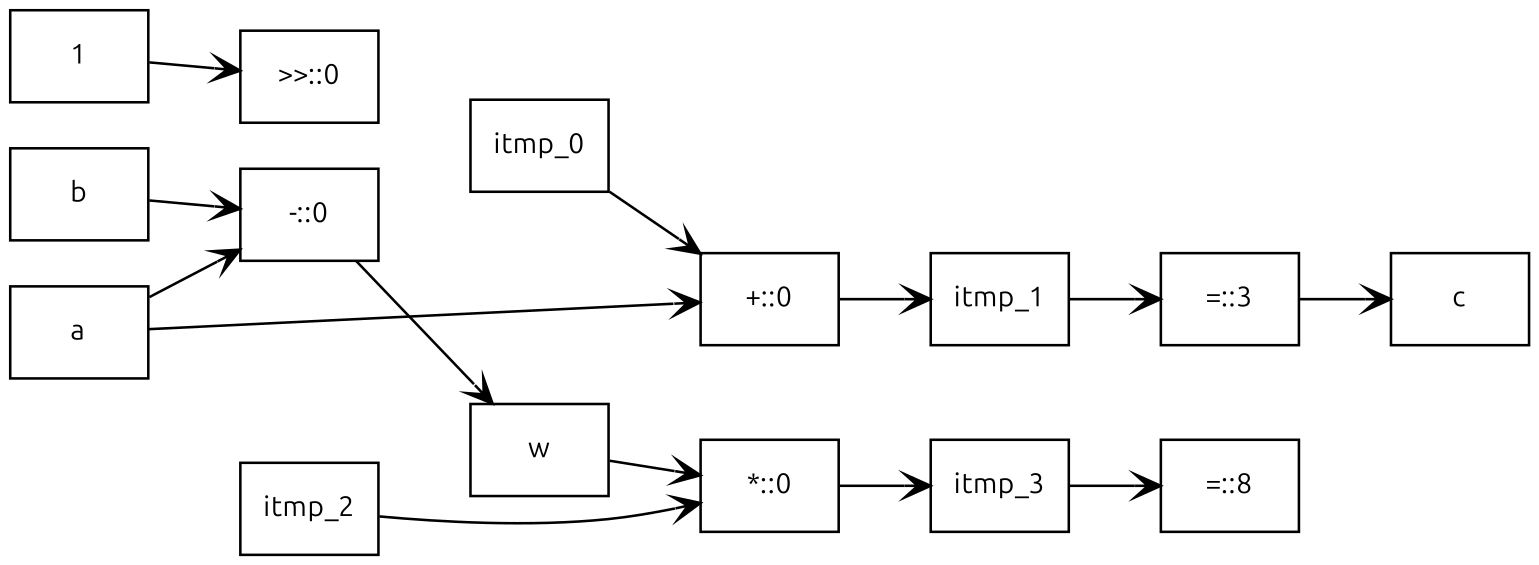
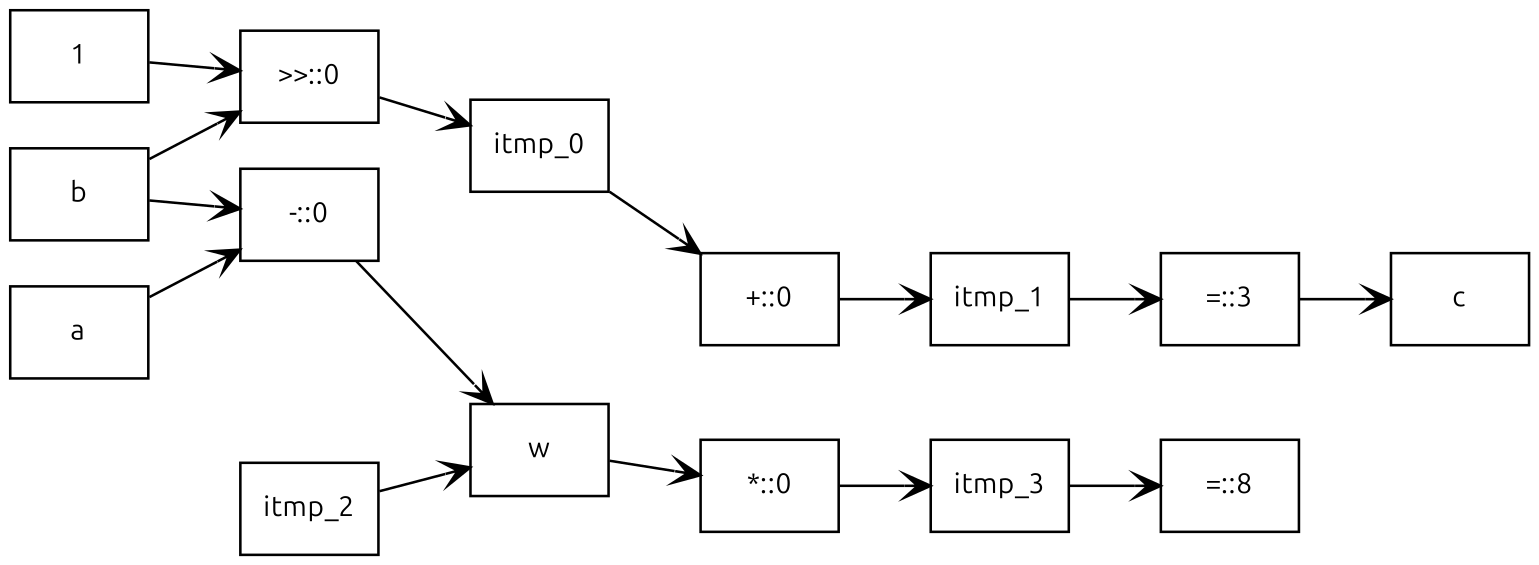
none -> (412, 108)
none -> (183, 141)
(385, 318) -> none
(528, 523) -> (412, 483)
